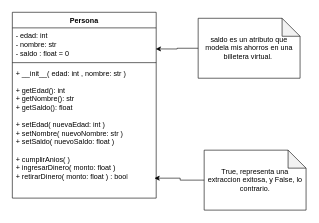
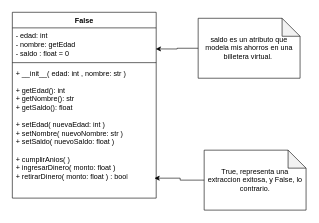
(84, 21) -> (84, 21)
(47, 45) -> (47, 45)
